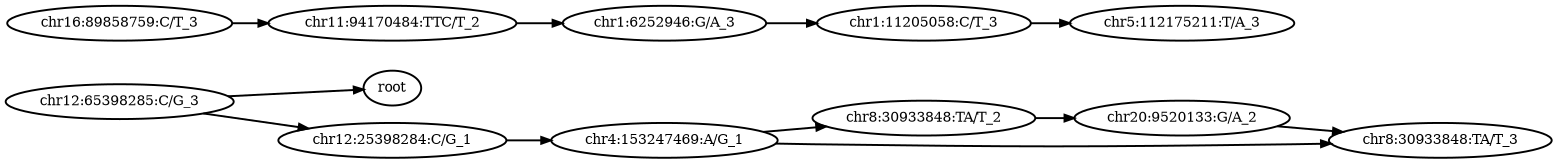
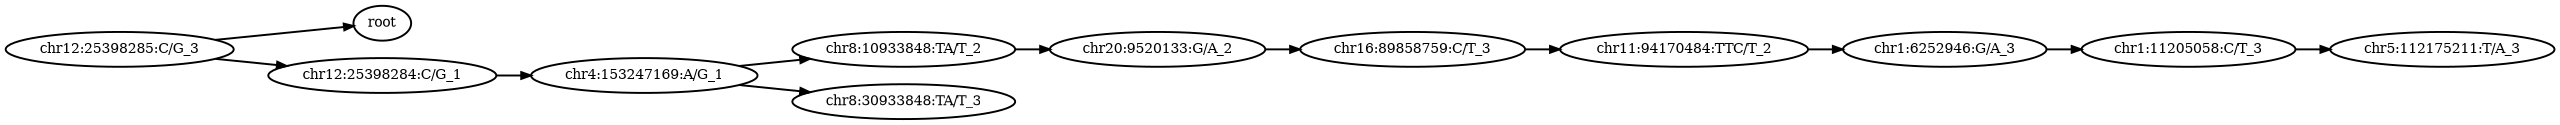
(120, 102) -> (120, 49)
(924, 118) -> (904, 49)
(1305, 129) -> (1278, 49)
(664, 140) -> (644, 76)
